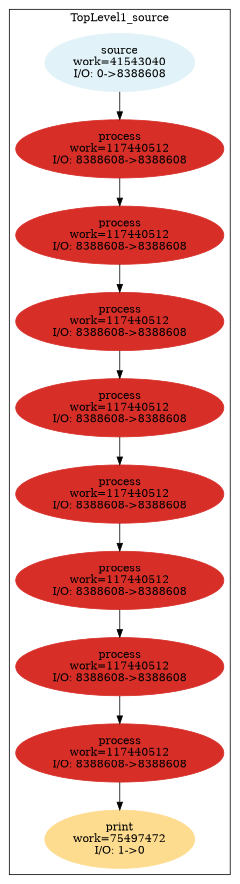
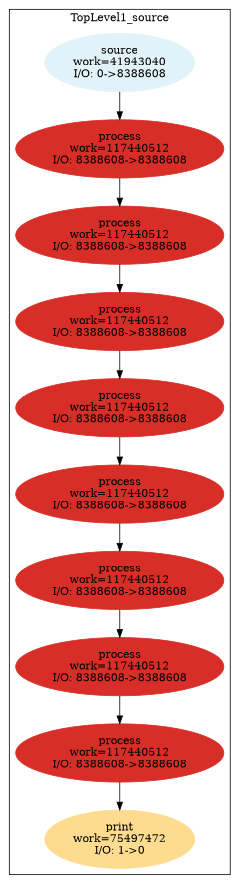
(120, 63) -> (120, 63)
